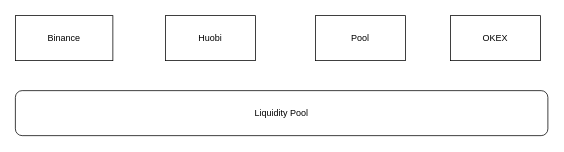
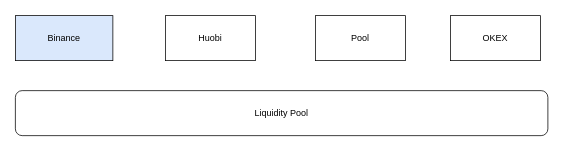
(64, 38) -> (64, 38)
